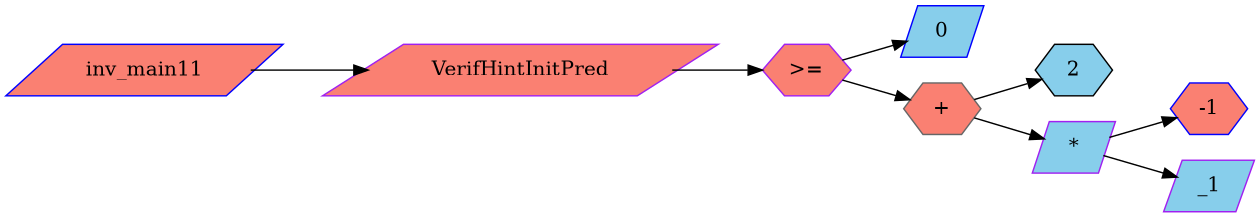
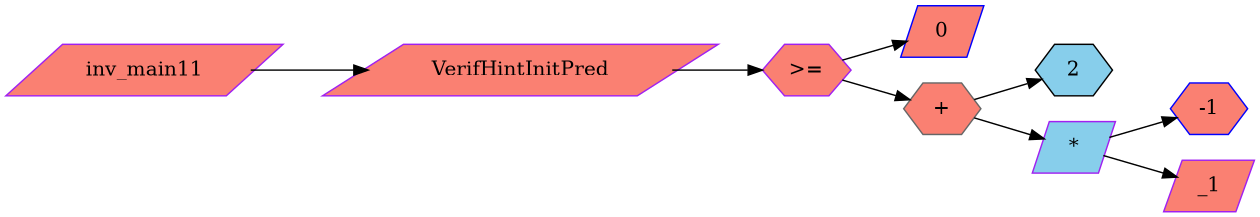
(942, 31) -> (942, 31)
(144, 70) -> (144, 70)
(1209, 186) -> (1209, 186)
